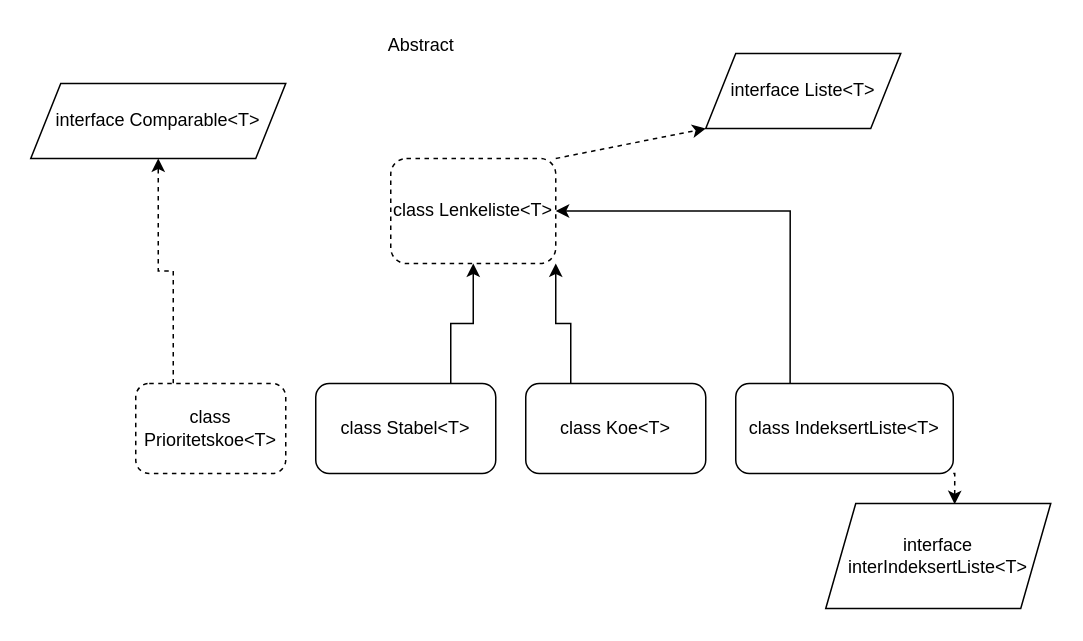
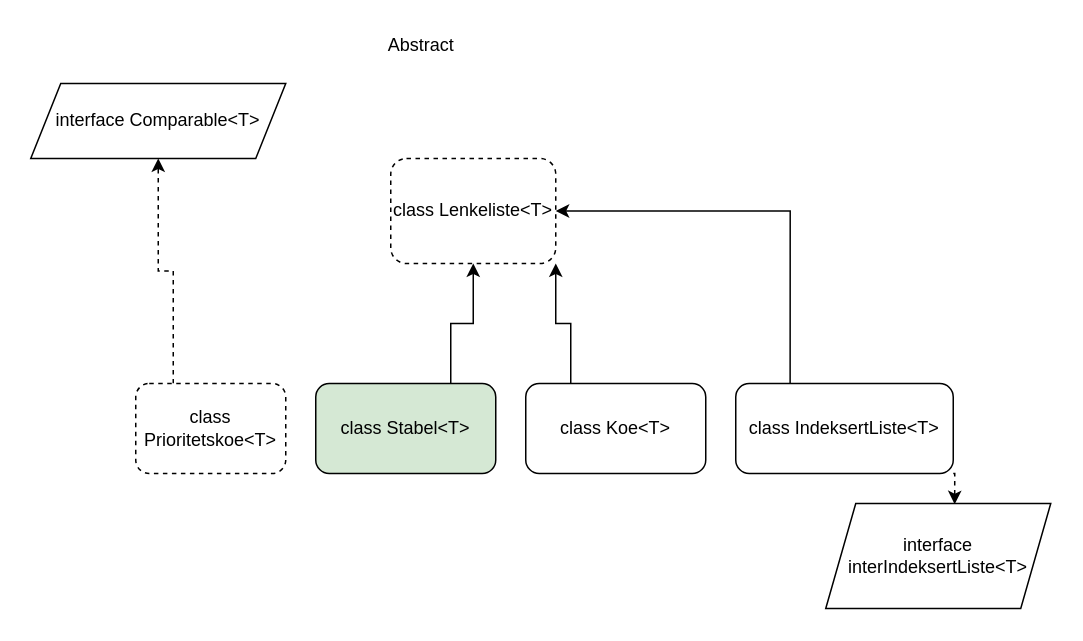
(803, 91) -> none
(626, 144) -> none
(406, 428) -> (406, 428)
